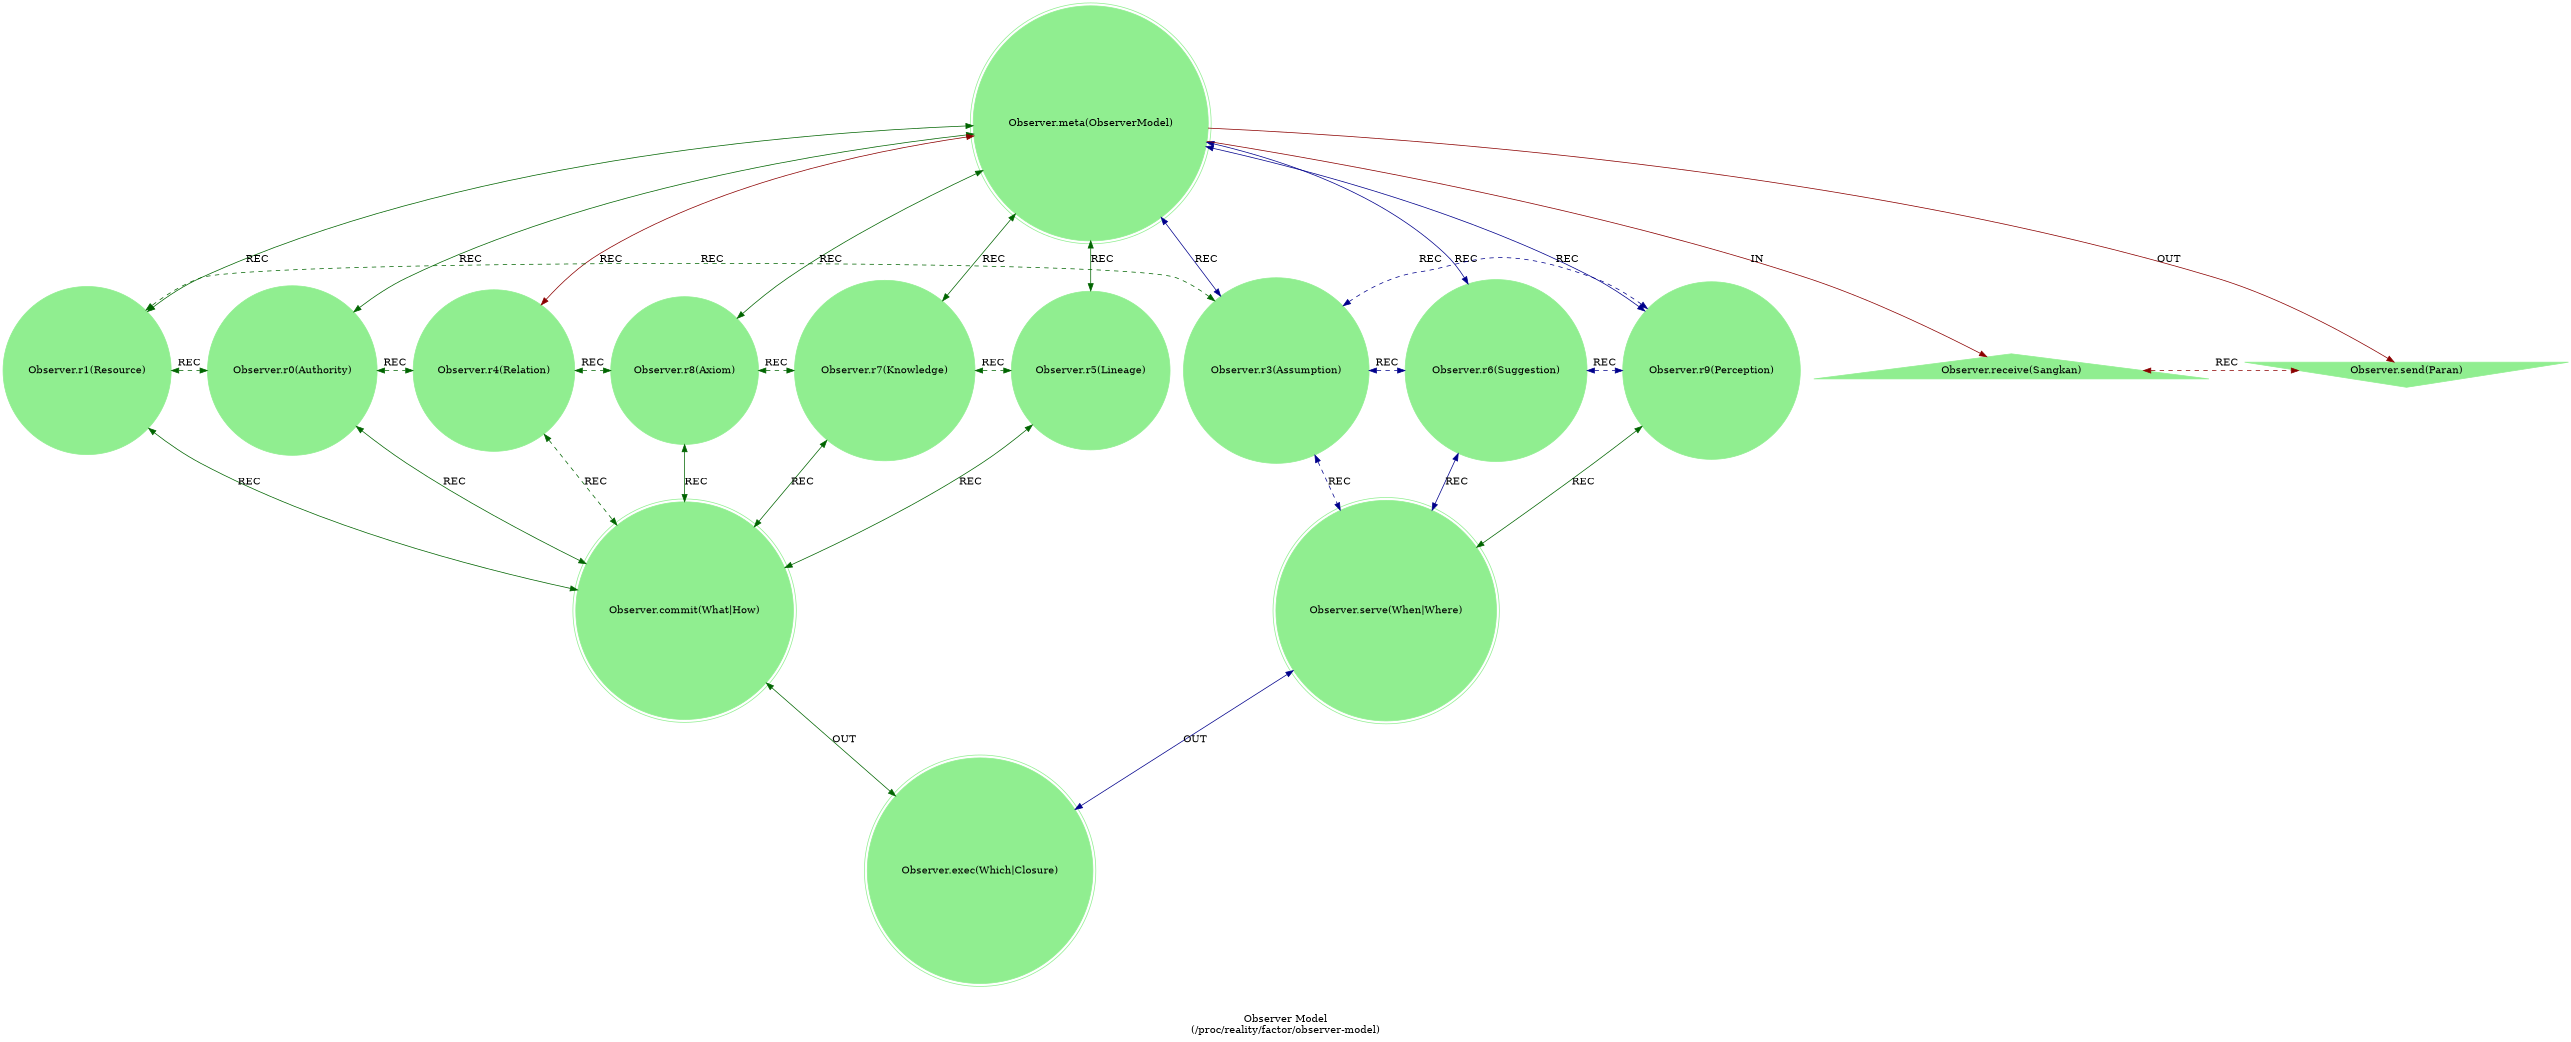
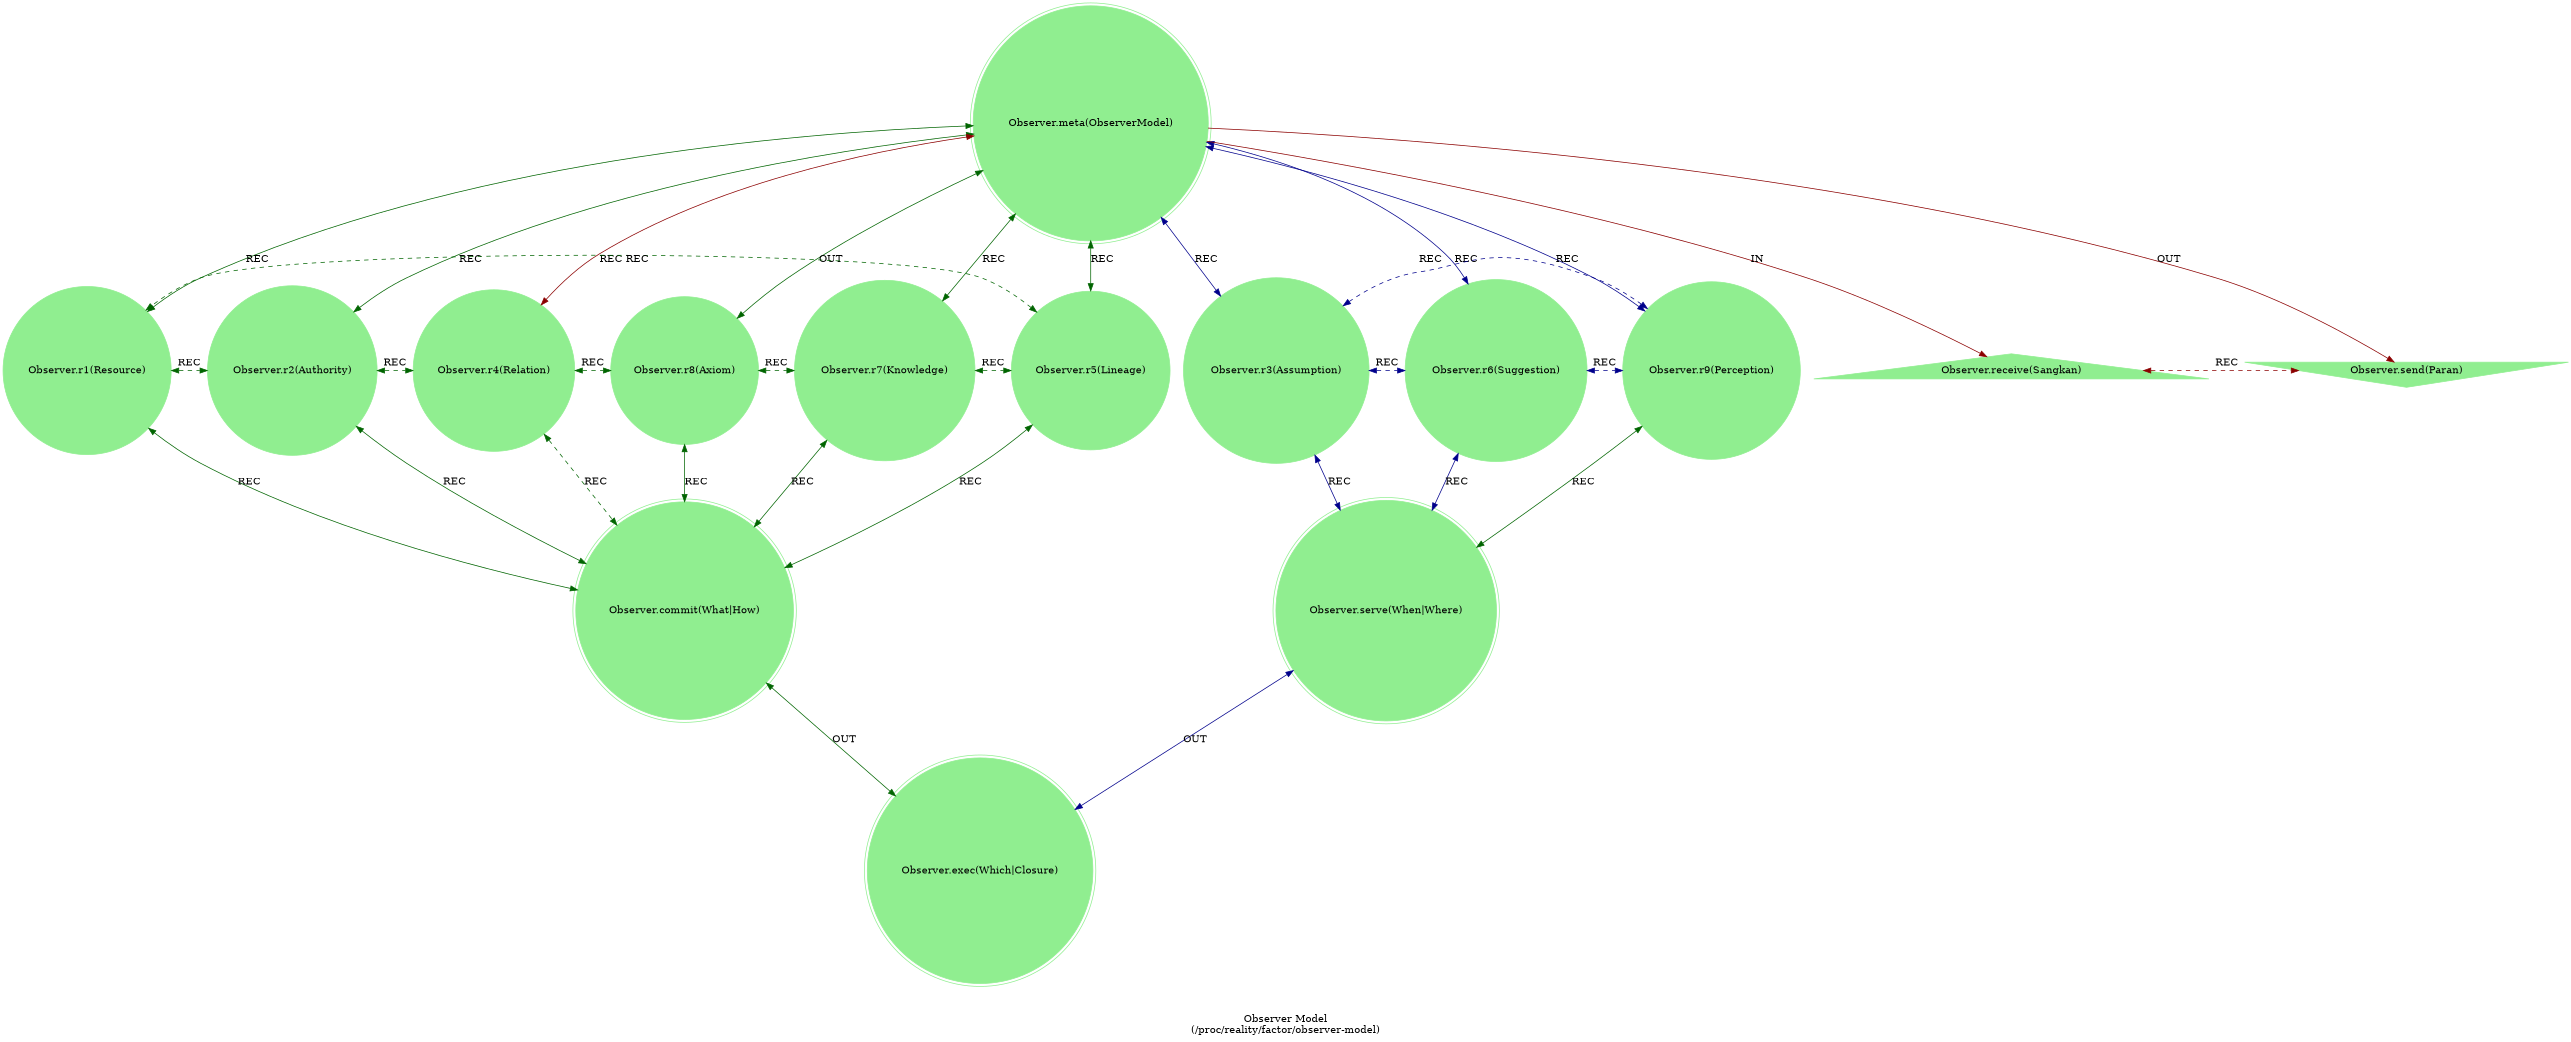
(831, 259) -> (831, 259)
(679, 263) -> (614, 255)
(292, 371) -> (292, 371)
(1328, 483) -> (1328, 483)
